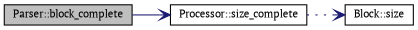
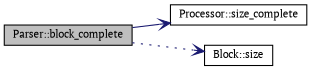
(321, 15) -> (163, 46)
